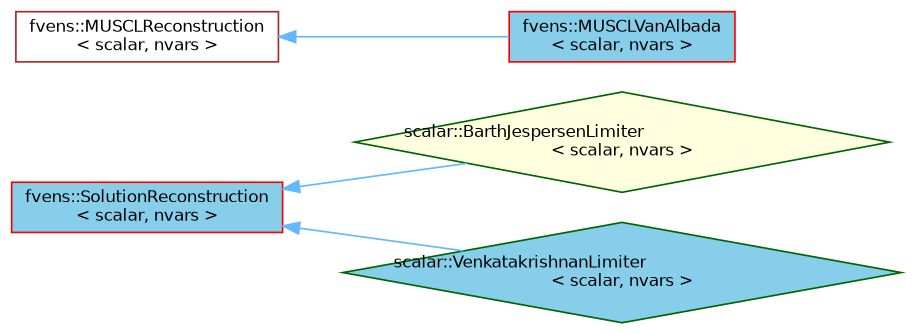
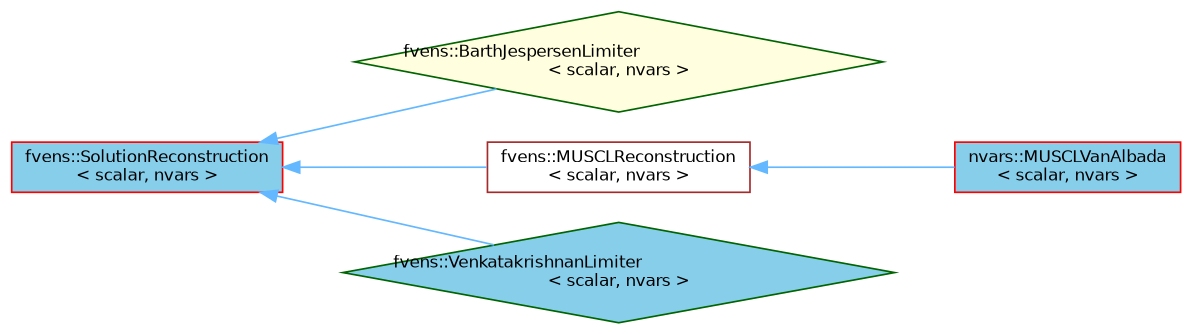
(622, 37) -> (1068, 167)
(622, 142) -> (619, 62)
none -> (393, 167)
(622, 273) -> (619, 273)
